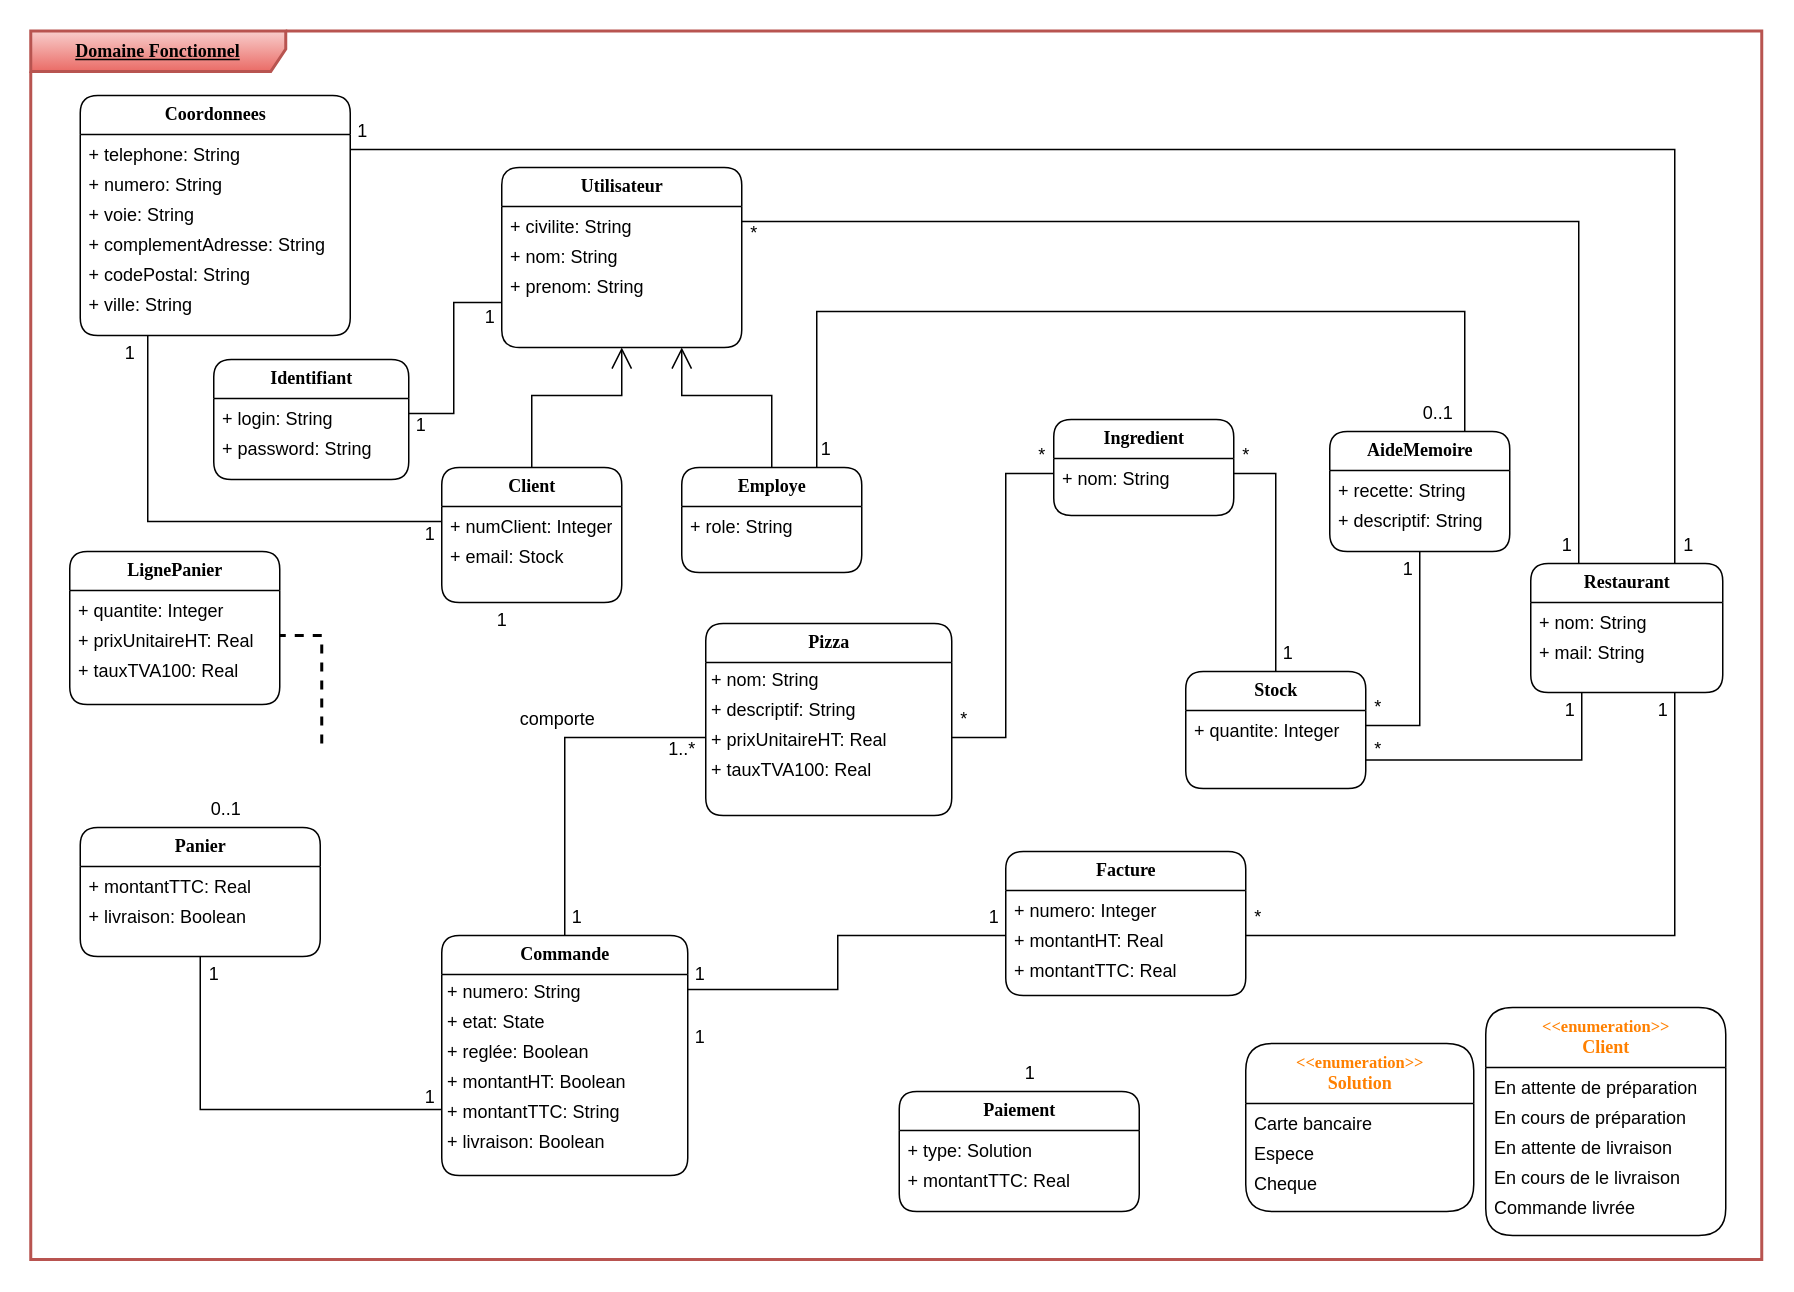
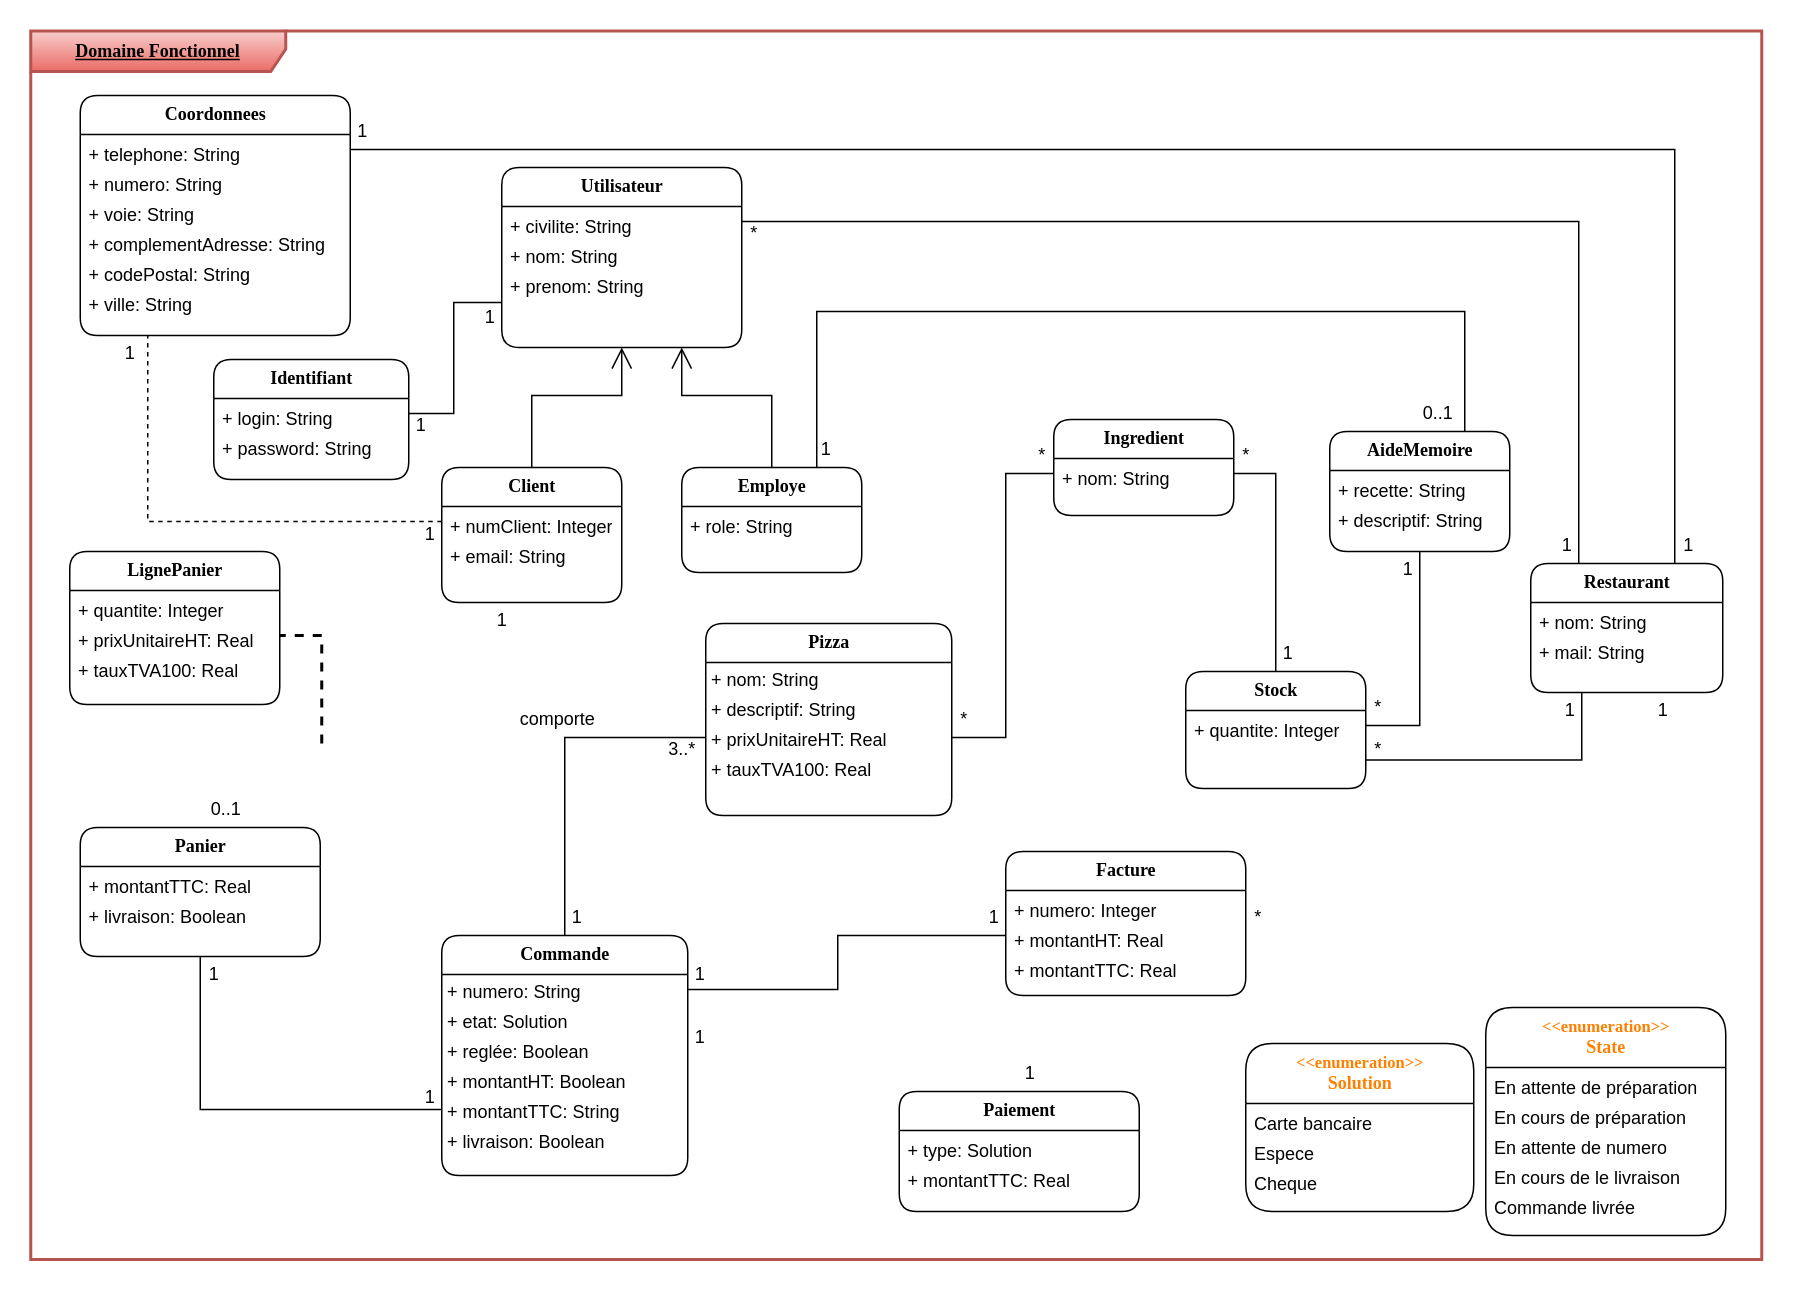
(201, 521) -> (201, 521)
(510, 558) -> (512, 558)
(683, 749) -> (683, 749)
(1582, 935) -> none
(506, 1023) -> (517, 1023)
(1607, 1037) -> (1607, 1037)
(1597, 1149) -> (1589, 1149)
